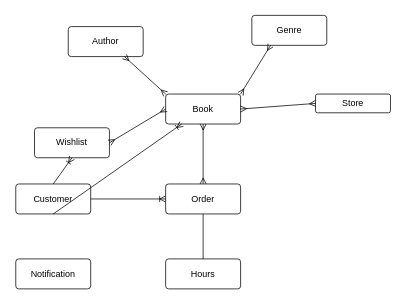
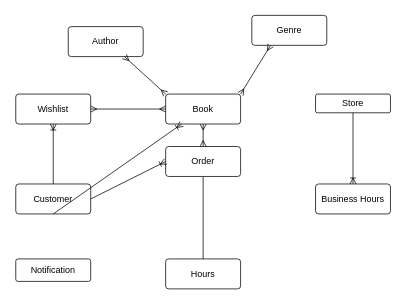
(278, 106) -> none
(72, 143) -> (53, 109)
none -> (353, 179)
(203, 199) -> (203, 162)
none -> (353, 199)
(53, 274) -> (53, 270)
